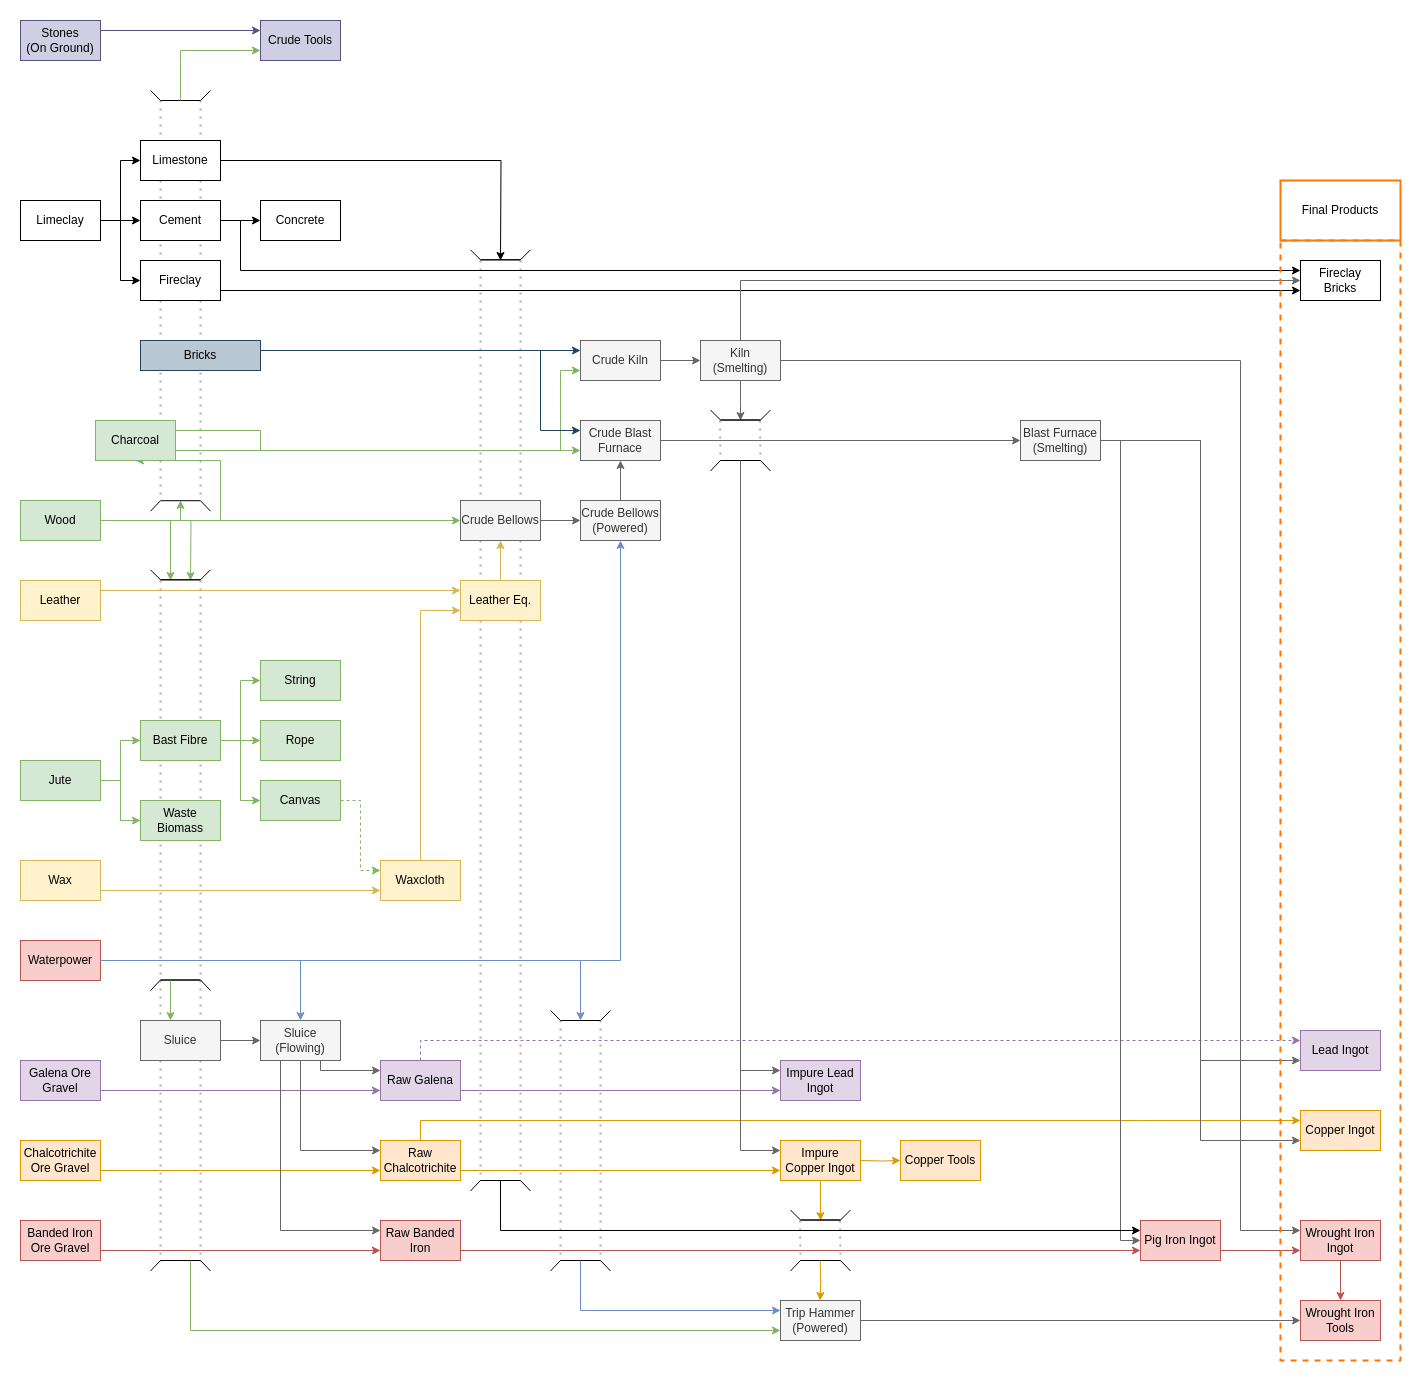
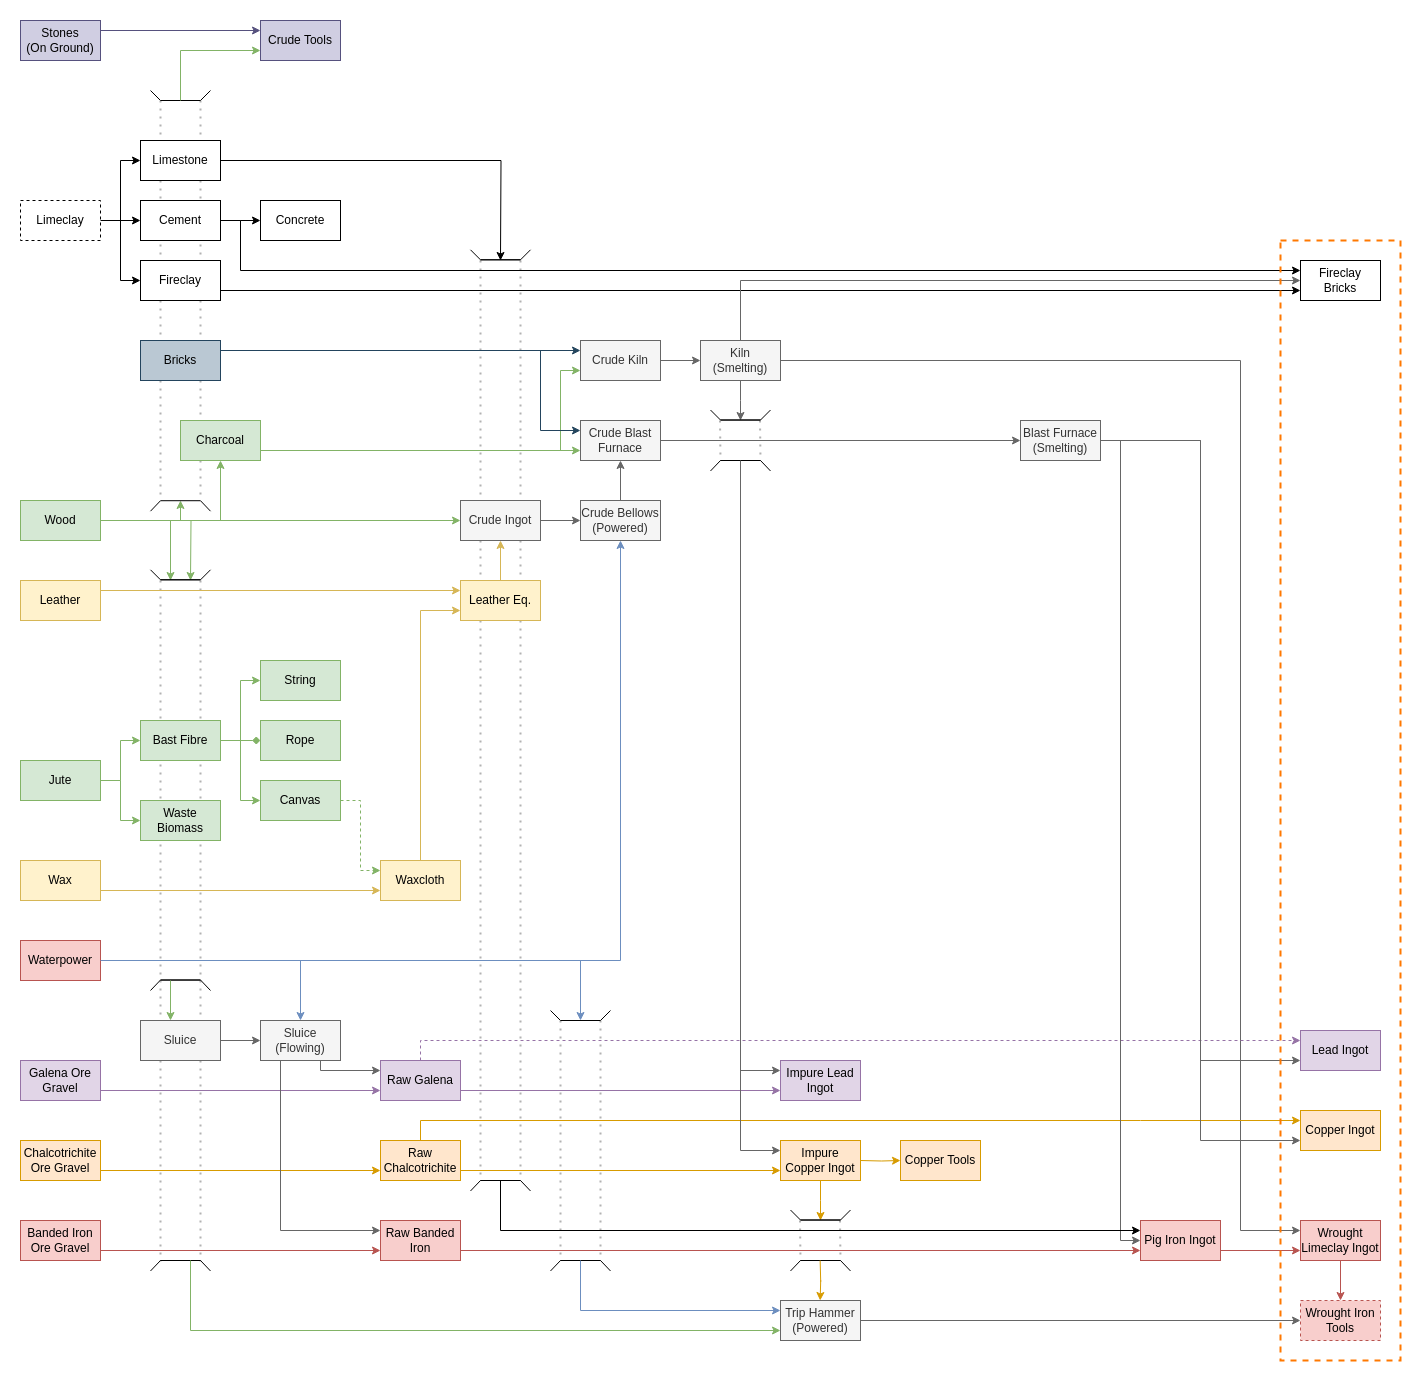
(1341, 211) -> none
(61, 221) -> (61, 221)
(201, 356) -> (181, 361)
(136, 441) -> (221, 441)
(501, 521) -> (501, 521)
(252, 741) -> (252, 741)
(301, 1142) -> none
(1341, 1241) -> (1341, 1241)
(1341, 1321) -> (1341, 1321)
